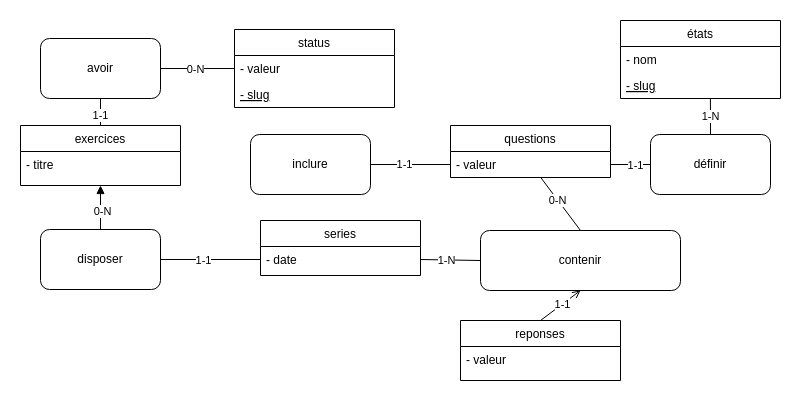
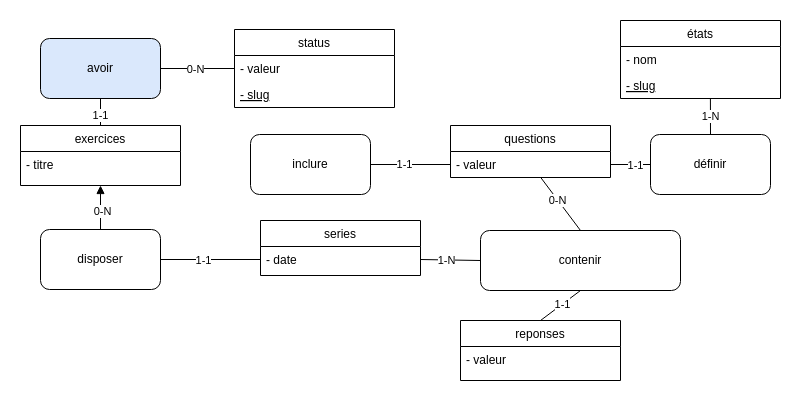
(101, 69) -> (101, 69)
(576, 294) -> (577, 294)
